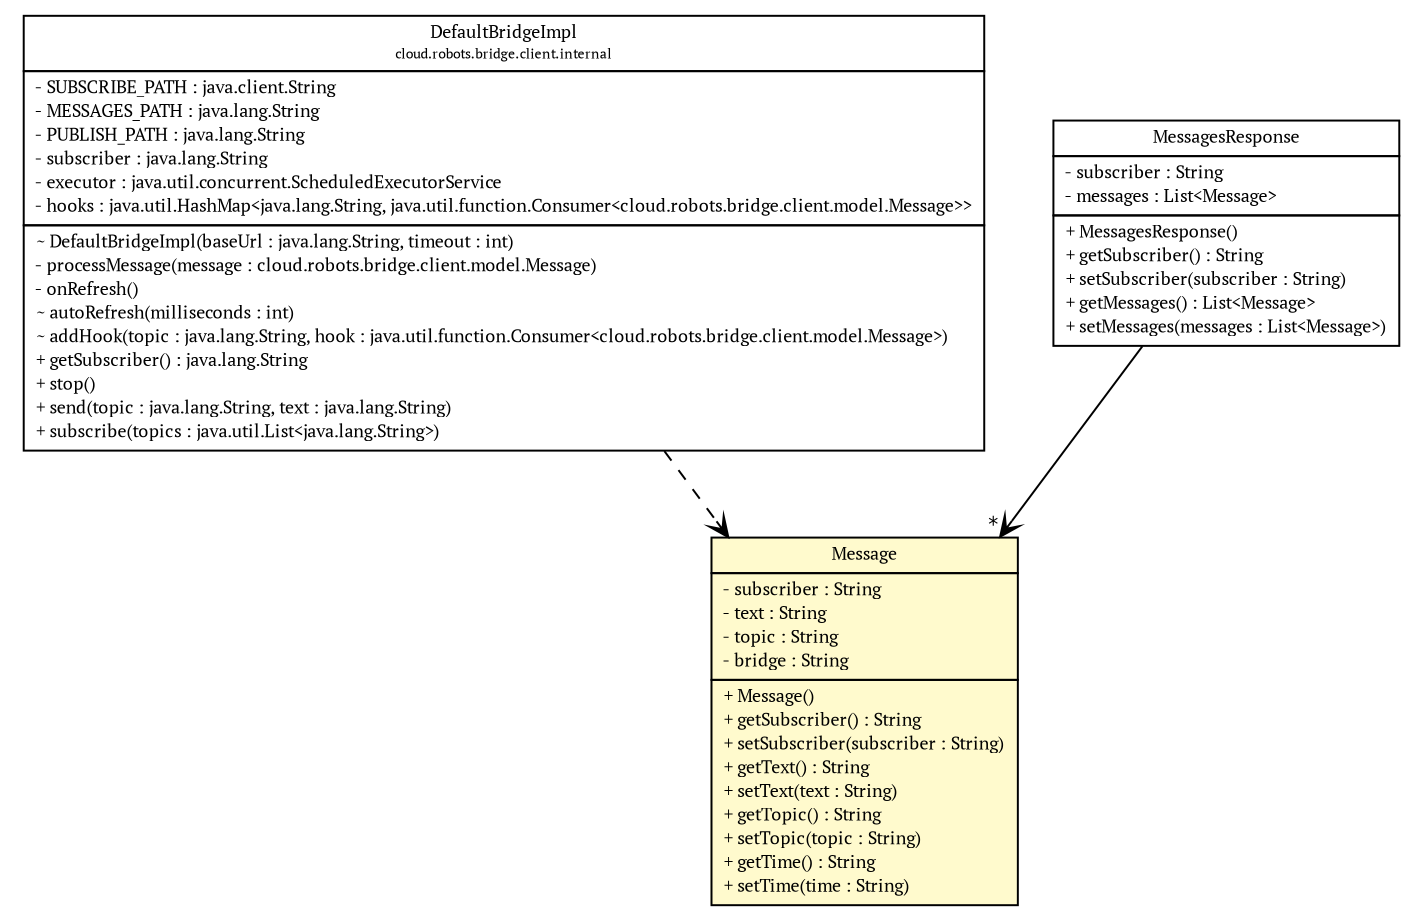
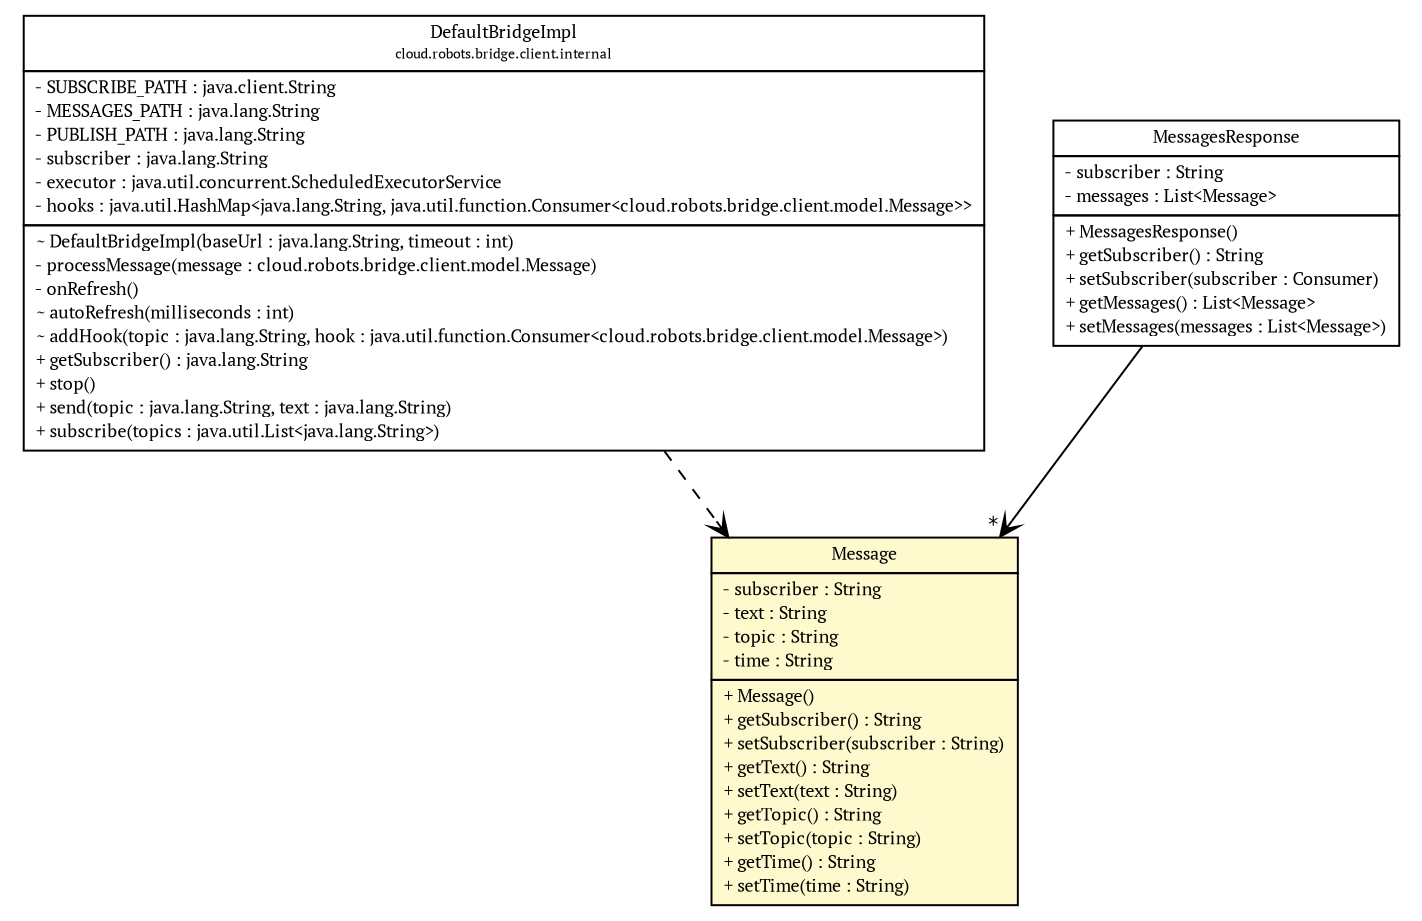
(1207, 280) -> (1222, 280)
(787, 661) -> (779, 661)
